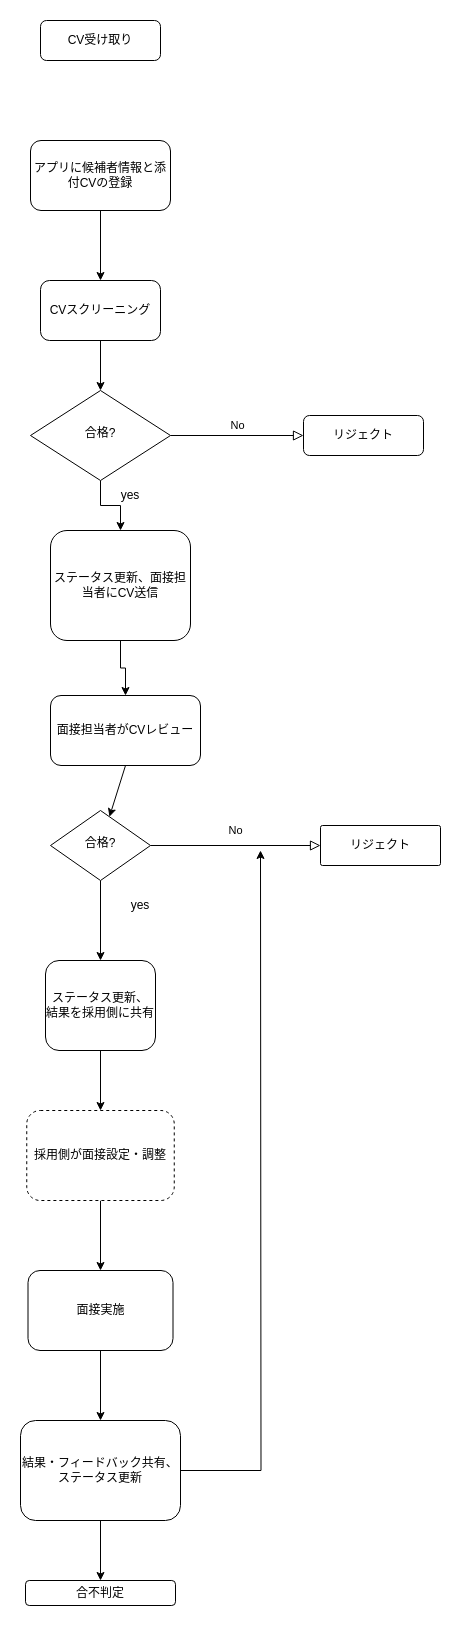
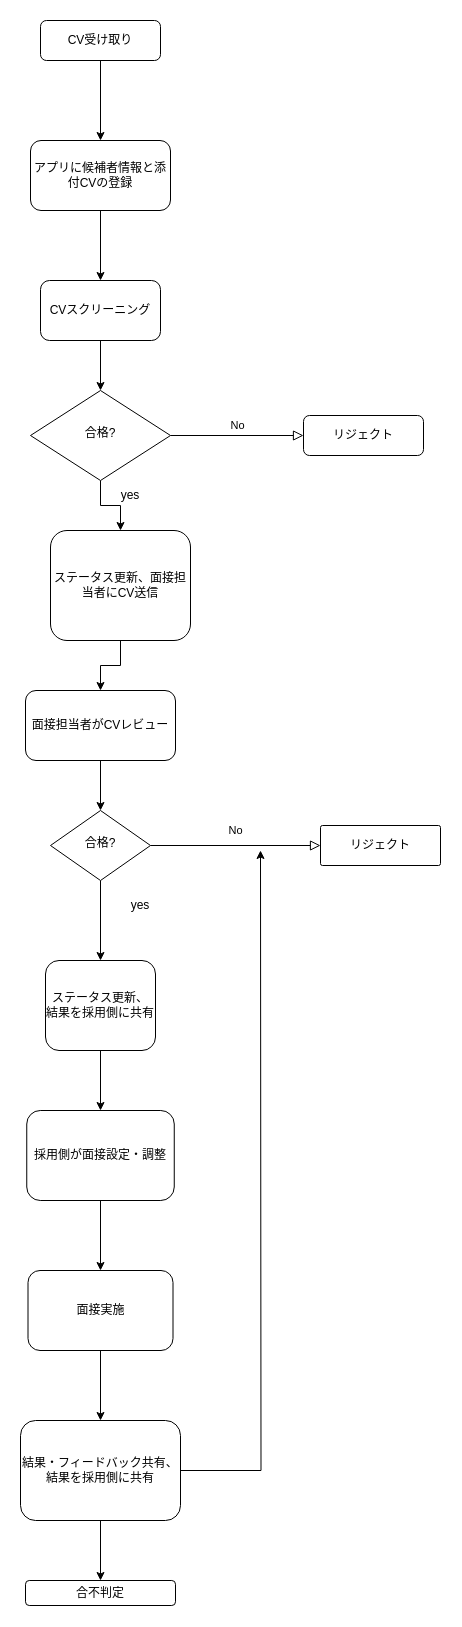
none -> (101, 97)
(126, 731) -> (101, 726)
(101, 1156) -> (101, 1156)
(101, 1471) -> (101, 1471)
